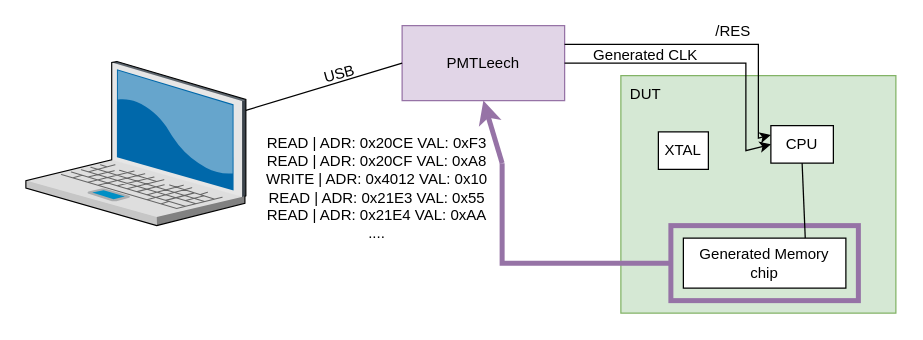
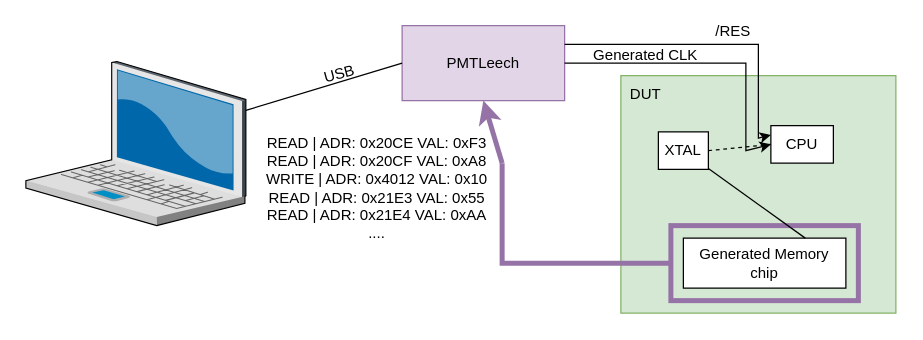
none -> (735, 148)
(803, 201) -> (757, 204)
